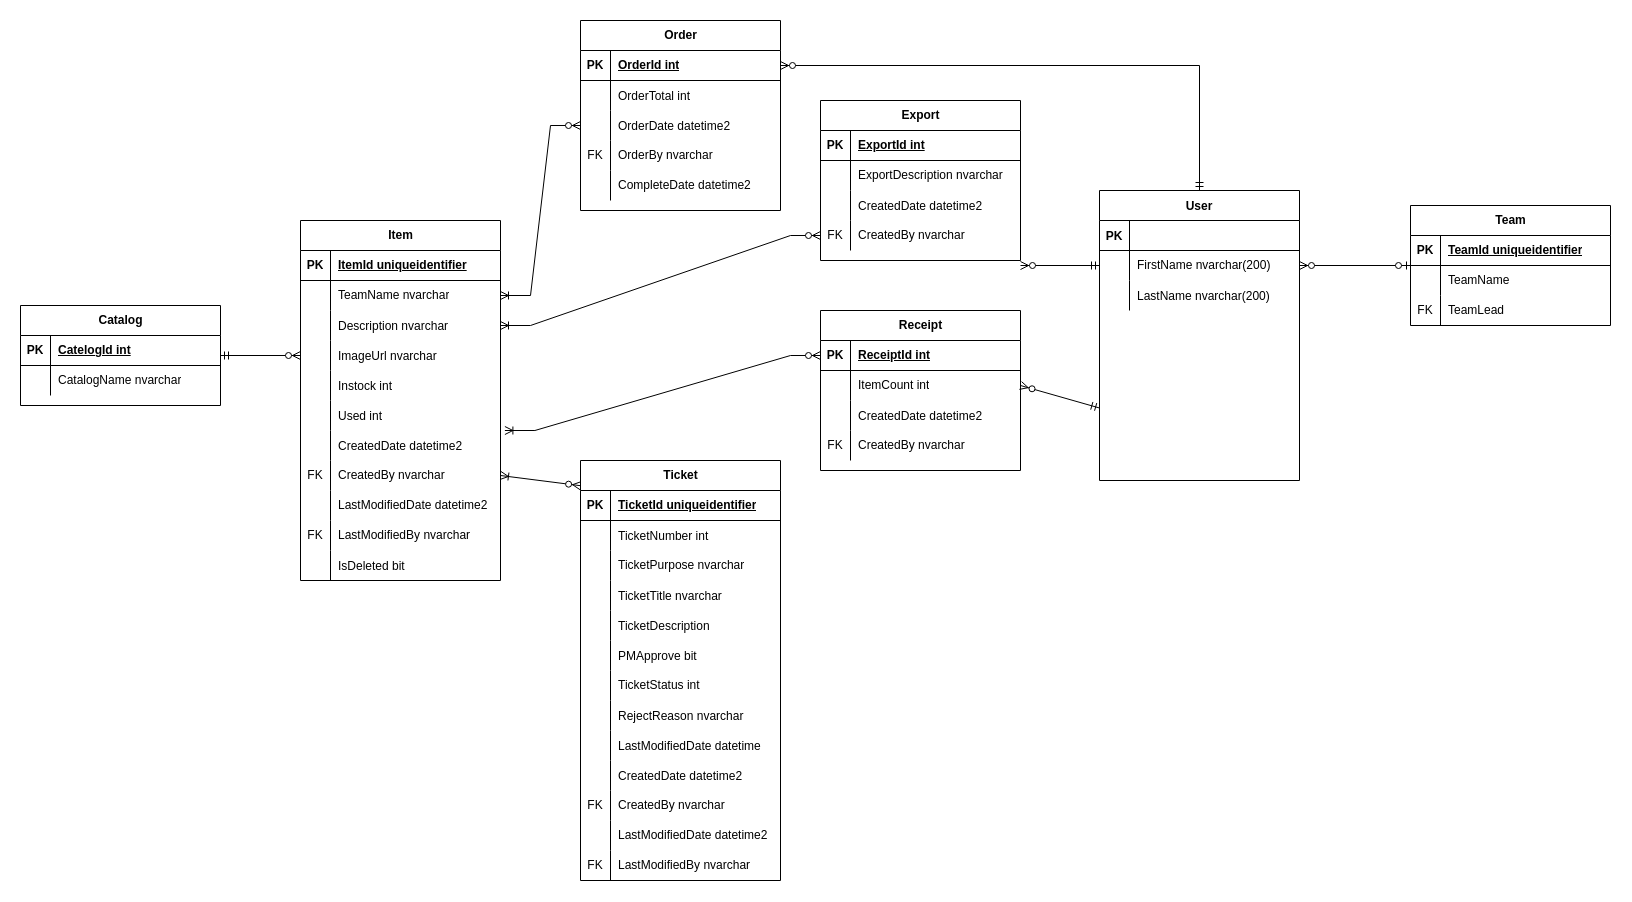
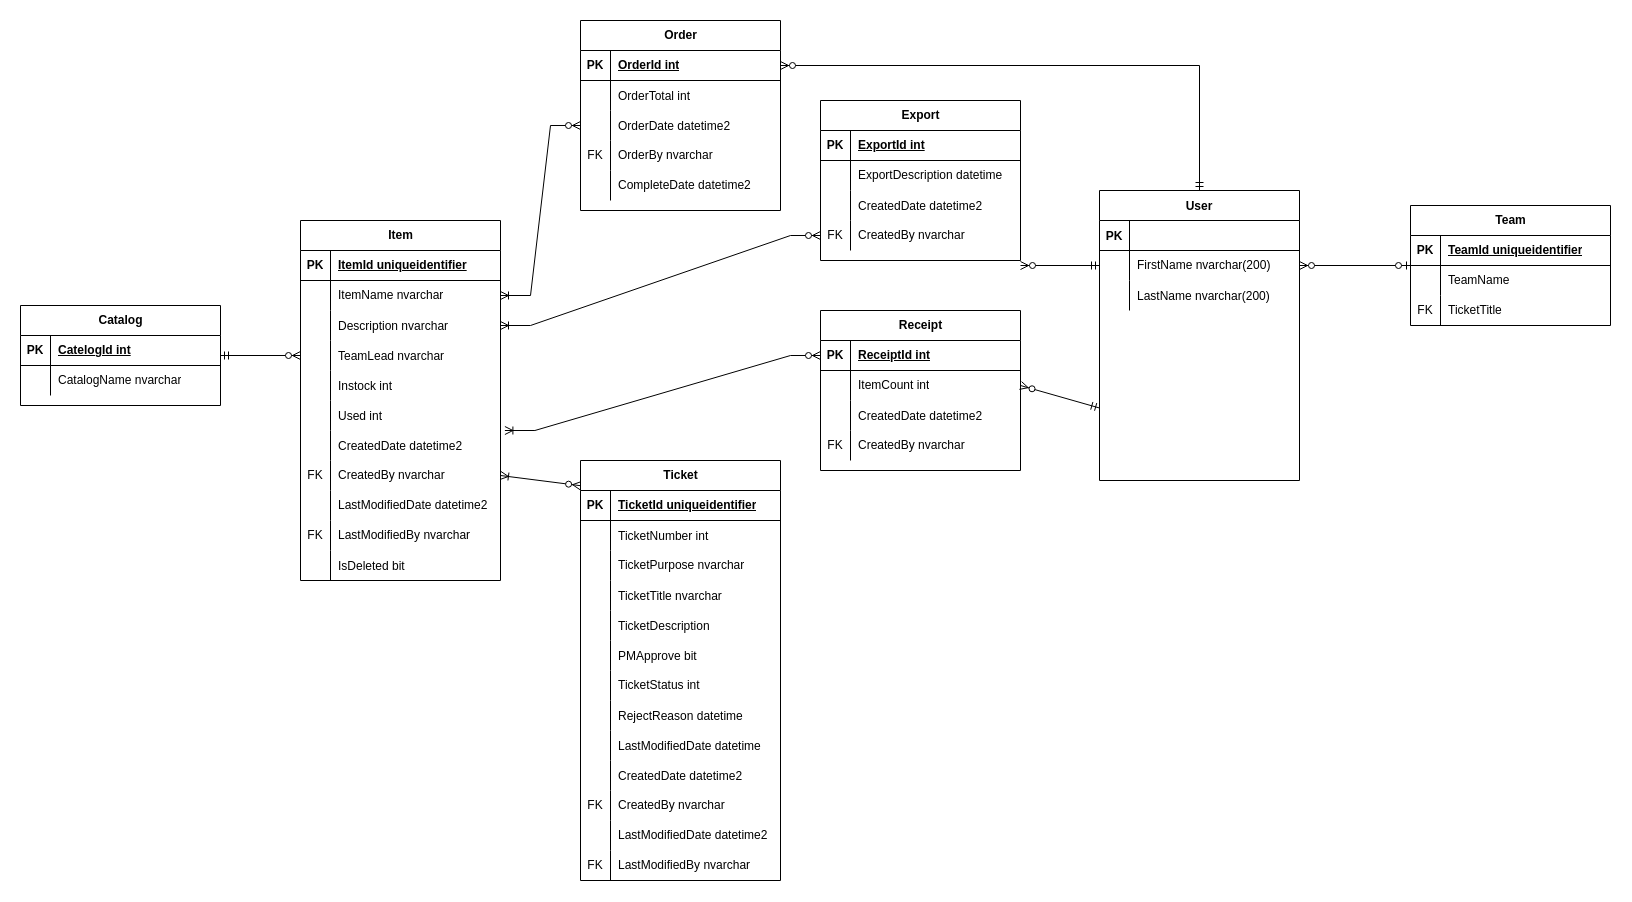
(940, 176) -> (940, 176)
(394, 296) -> (394, 296)
(1475, 311) -> (1481, 311)
(392, 356) -> (394, 356)
(687, 716) -> (685, 716)
